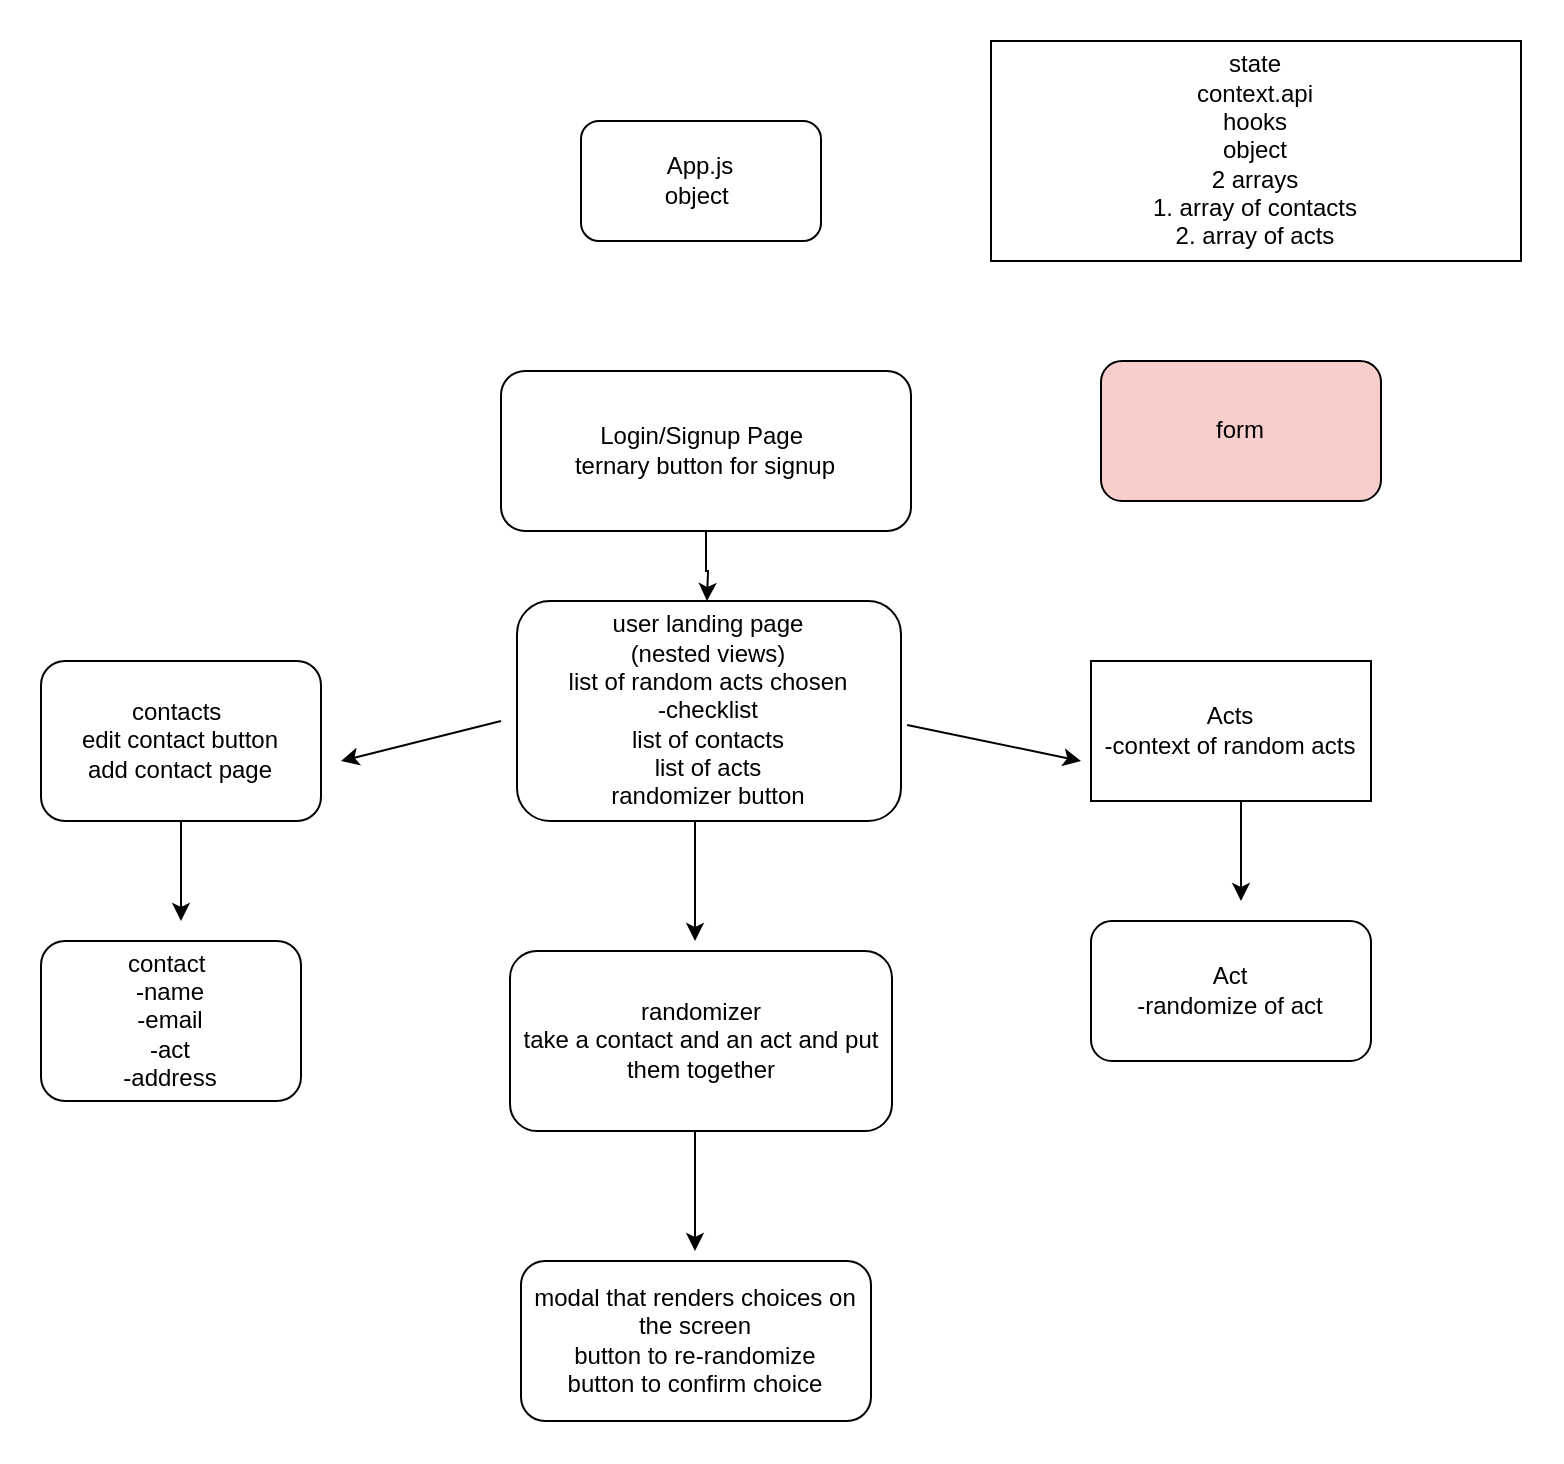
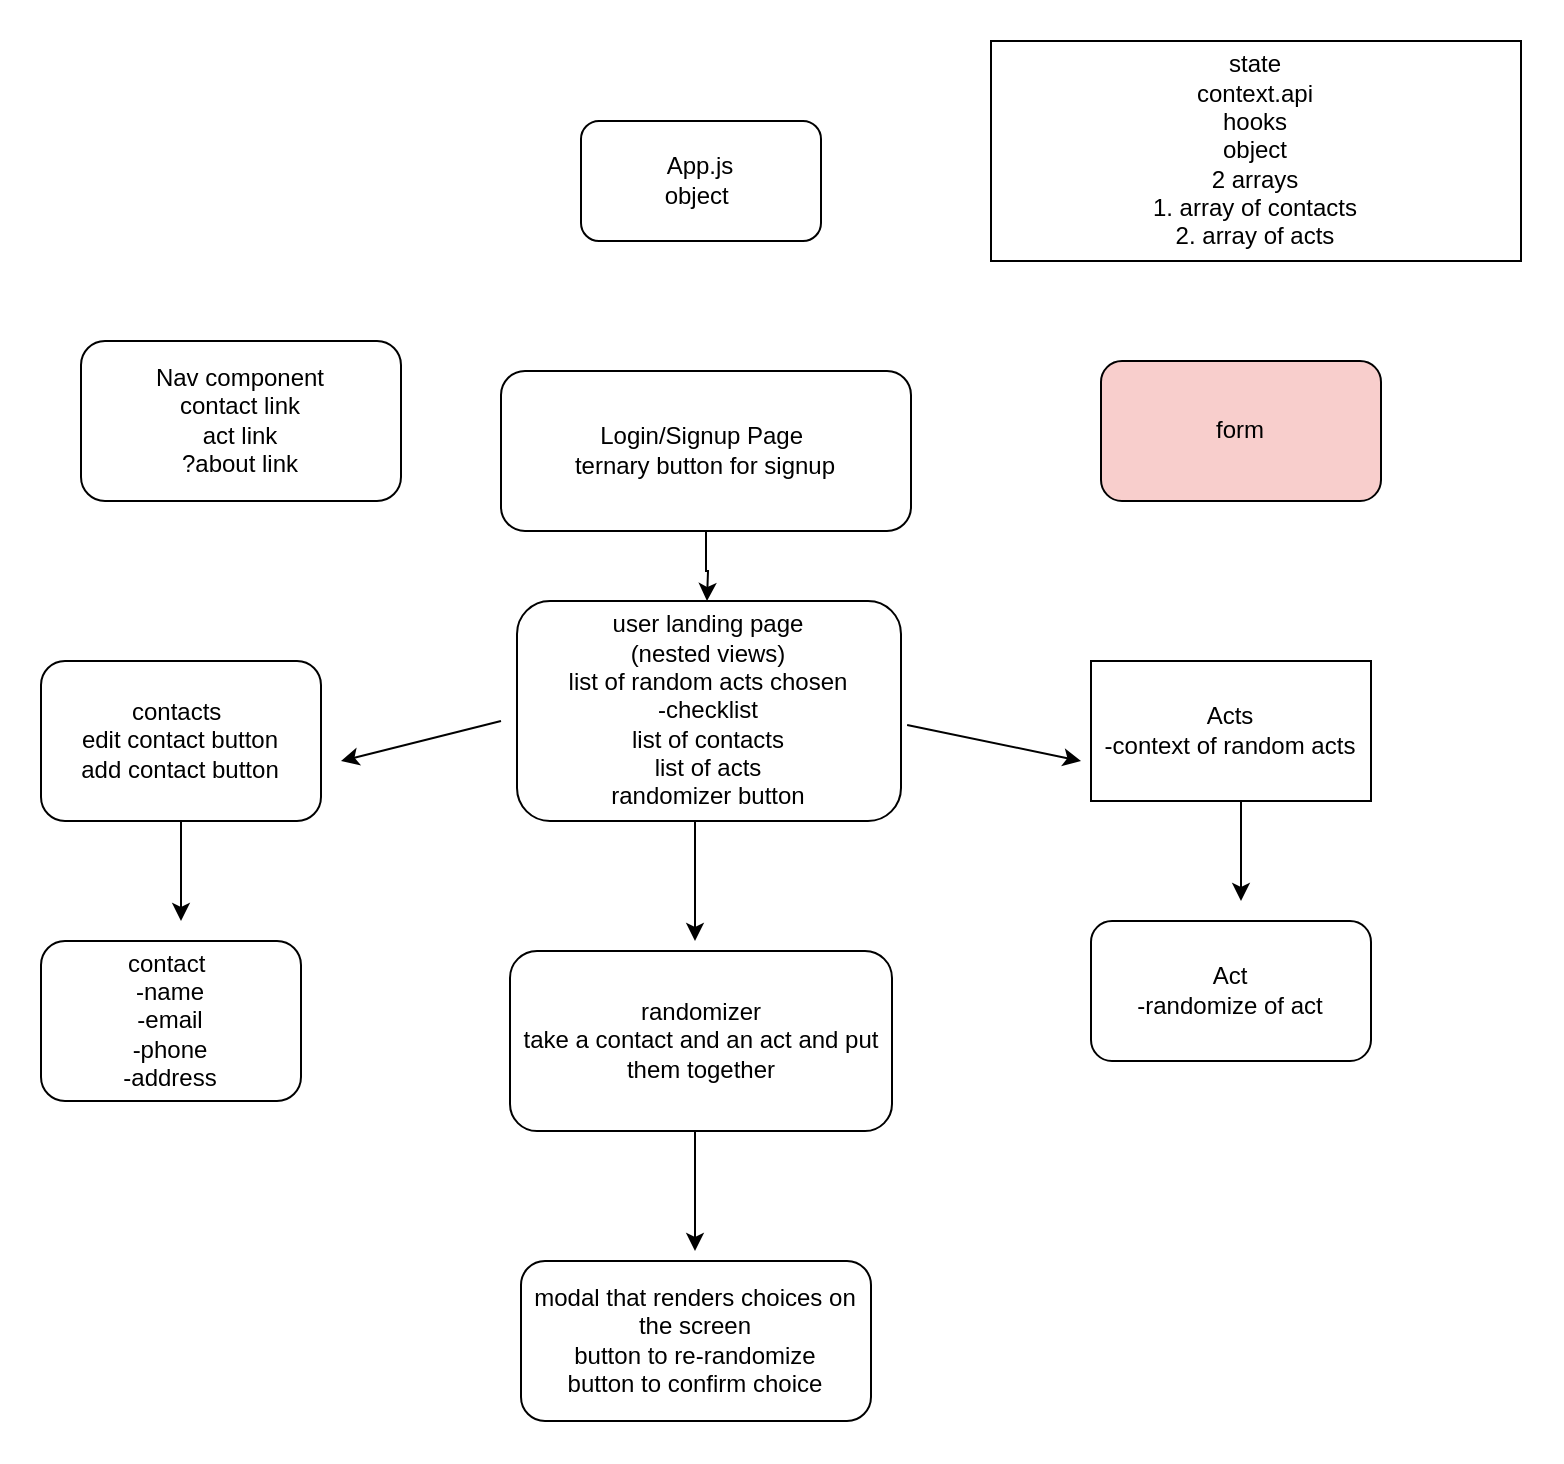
none -> (241, 421)
(181, 741) -> (181, 741)
(171, 1021) -> (171, 1021)
